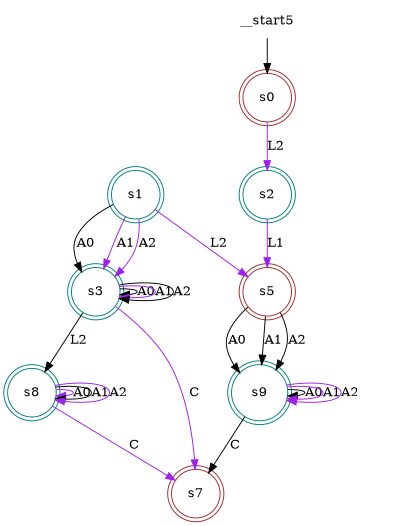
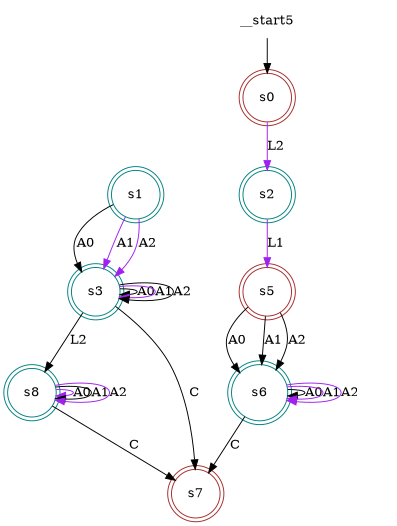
(198, 240) -> none
(174, 373) -> (174, 373)
(260, 393) -> (260, 393)
(110, 441) -> (110, 441)
